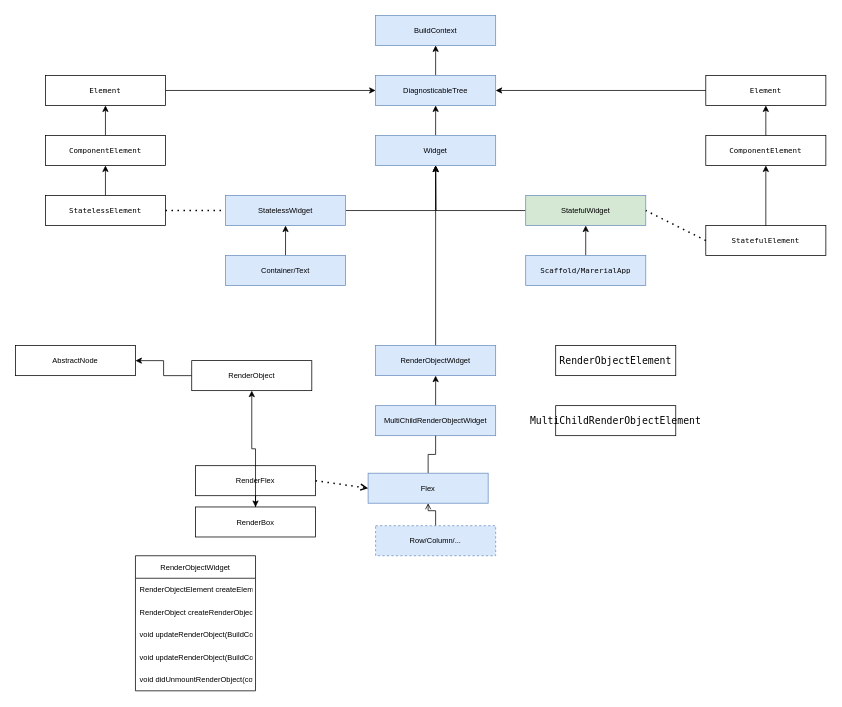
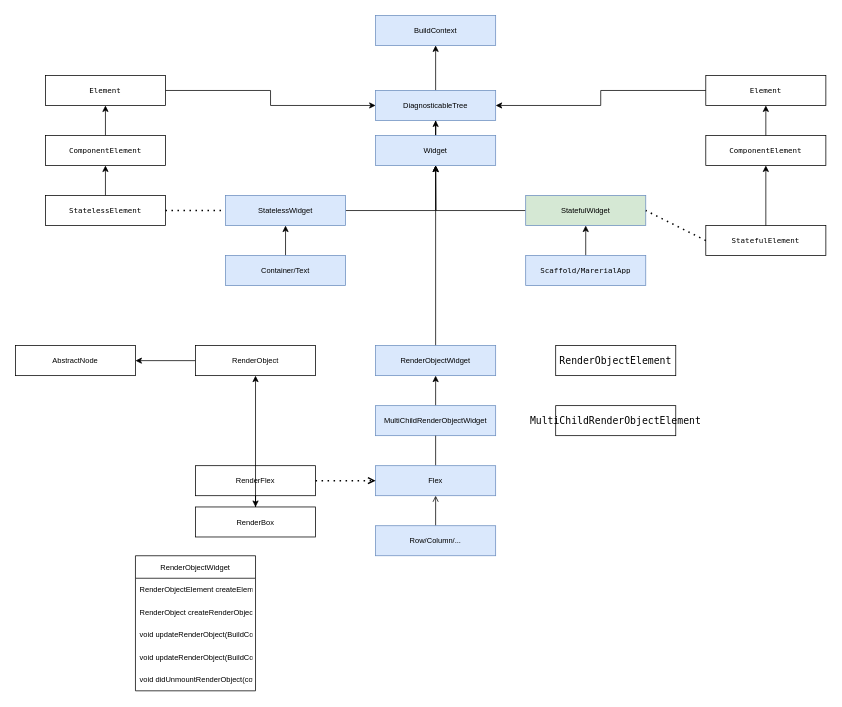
(435, 90) -> (435, 105)
(252, 375) -> (255, 360)
(428, 488) -> (435, 480)
(435, 540) -> (435, 540)
